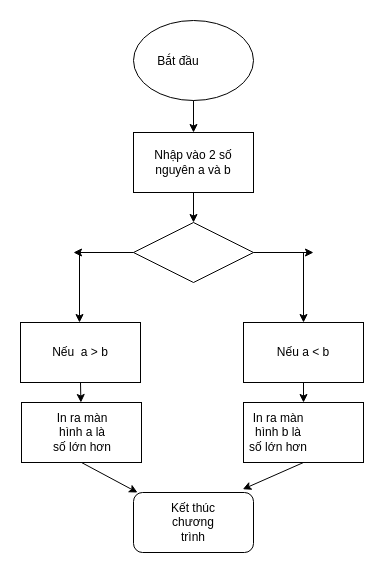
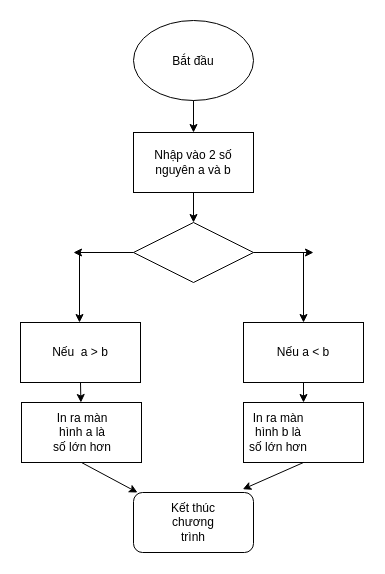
(179, 62) -> (194, 62)
